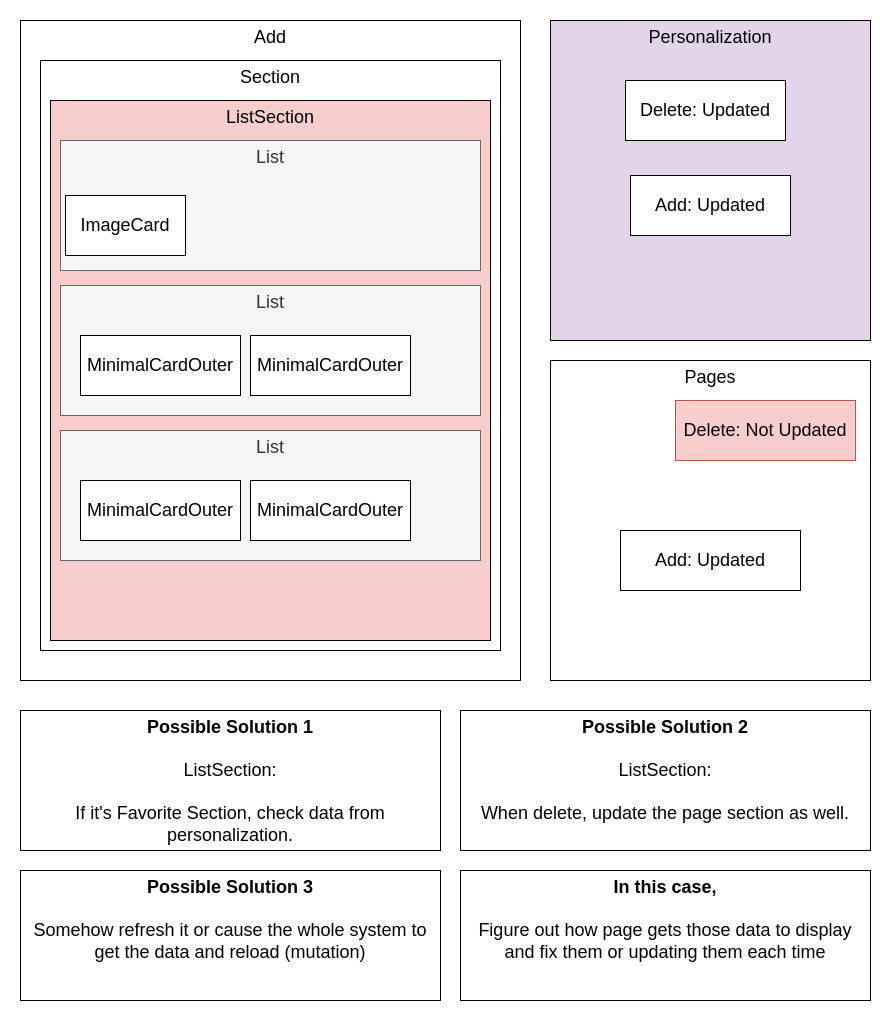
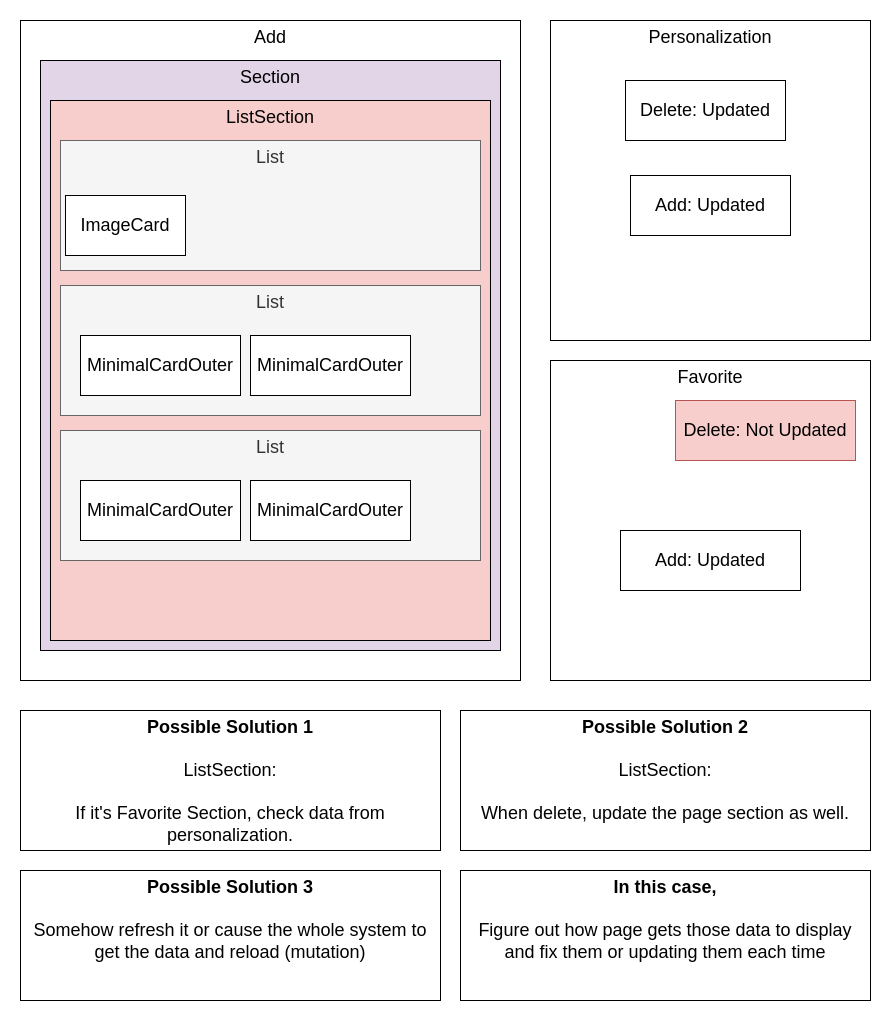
(711, 38) -> (711, 38)
(271, 78) -> (271, 78)
(711, 378) -> (711, 378)
